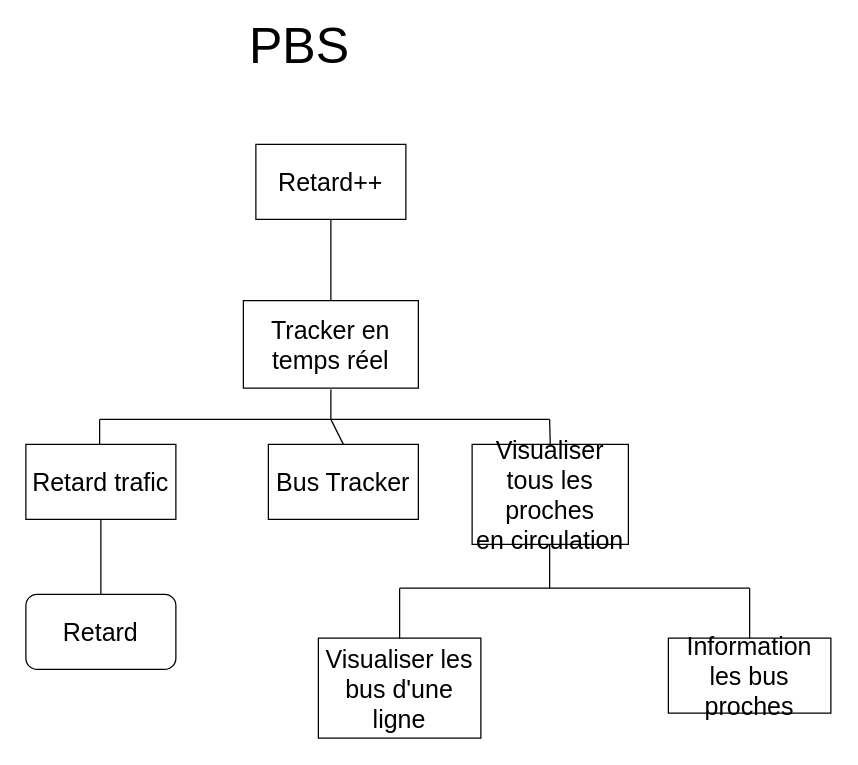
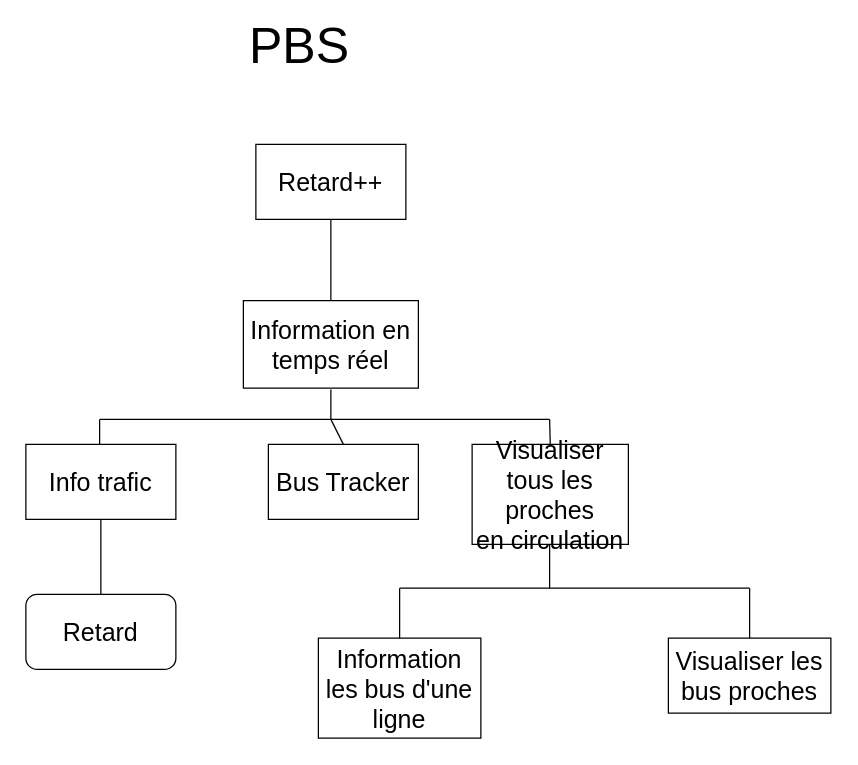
(331, 344) -> (331, 344)
(101, 482) -> (101, 482)
(749, 676) -> (749, 676)
(399, 688) -> (399, 688)
